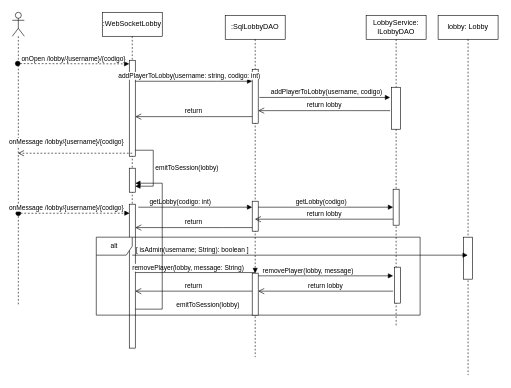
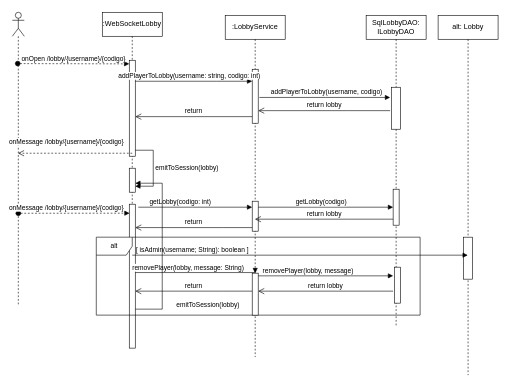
(255, 27) -> (255, 27)
(396, 27) -> (396, 27)
(468, 27) -> (468, 27)
